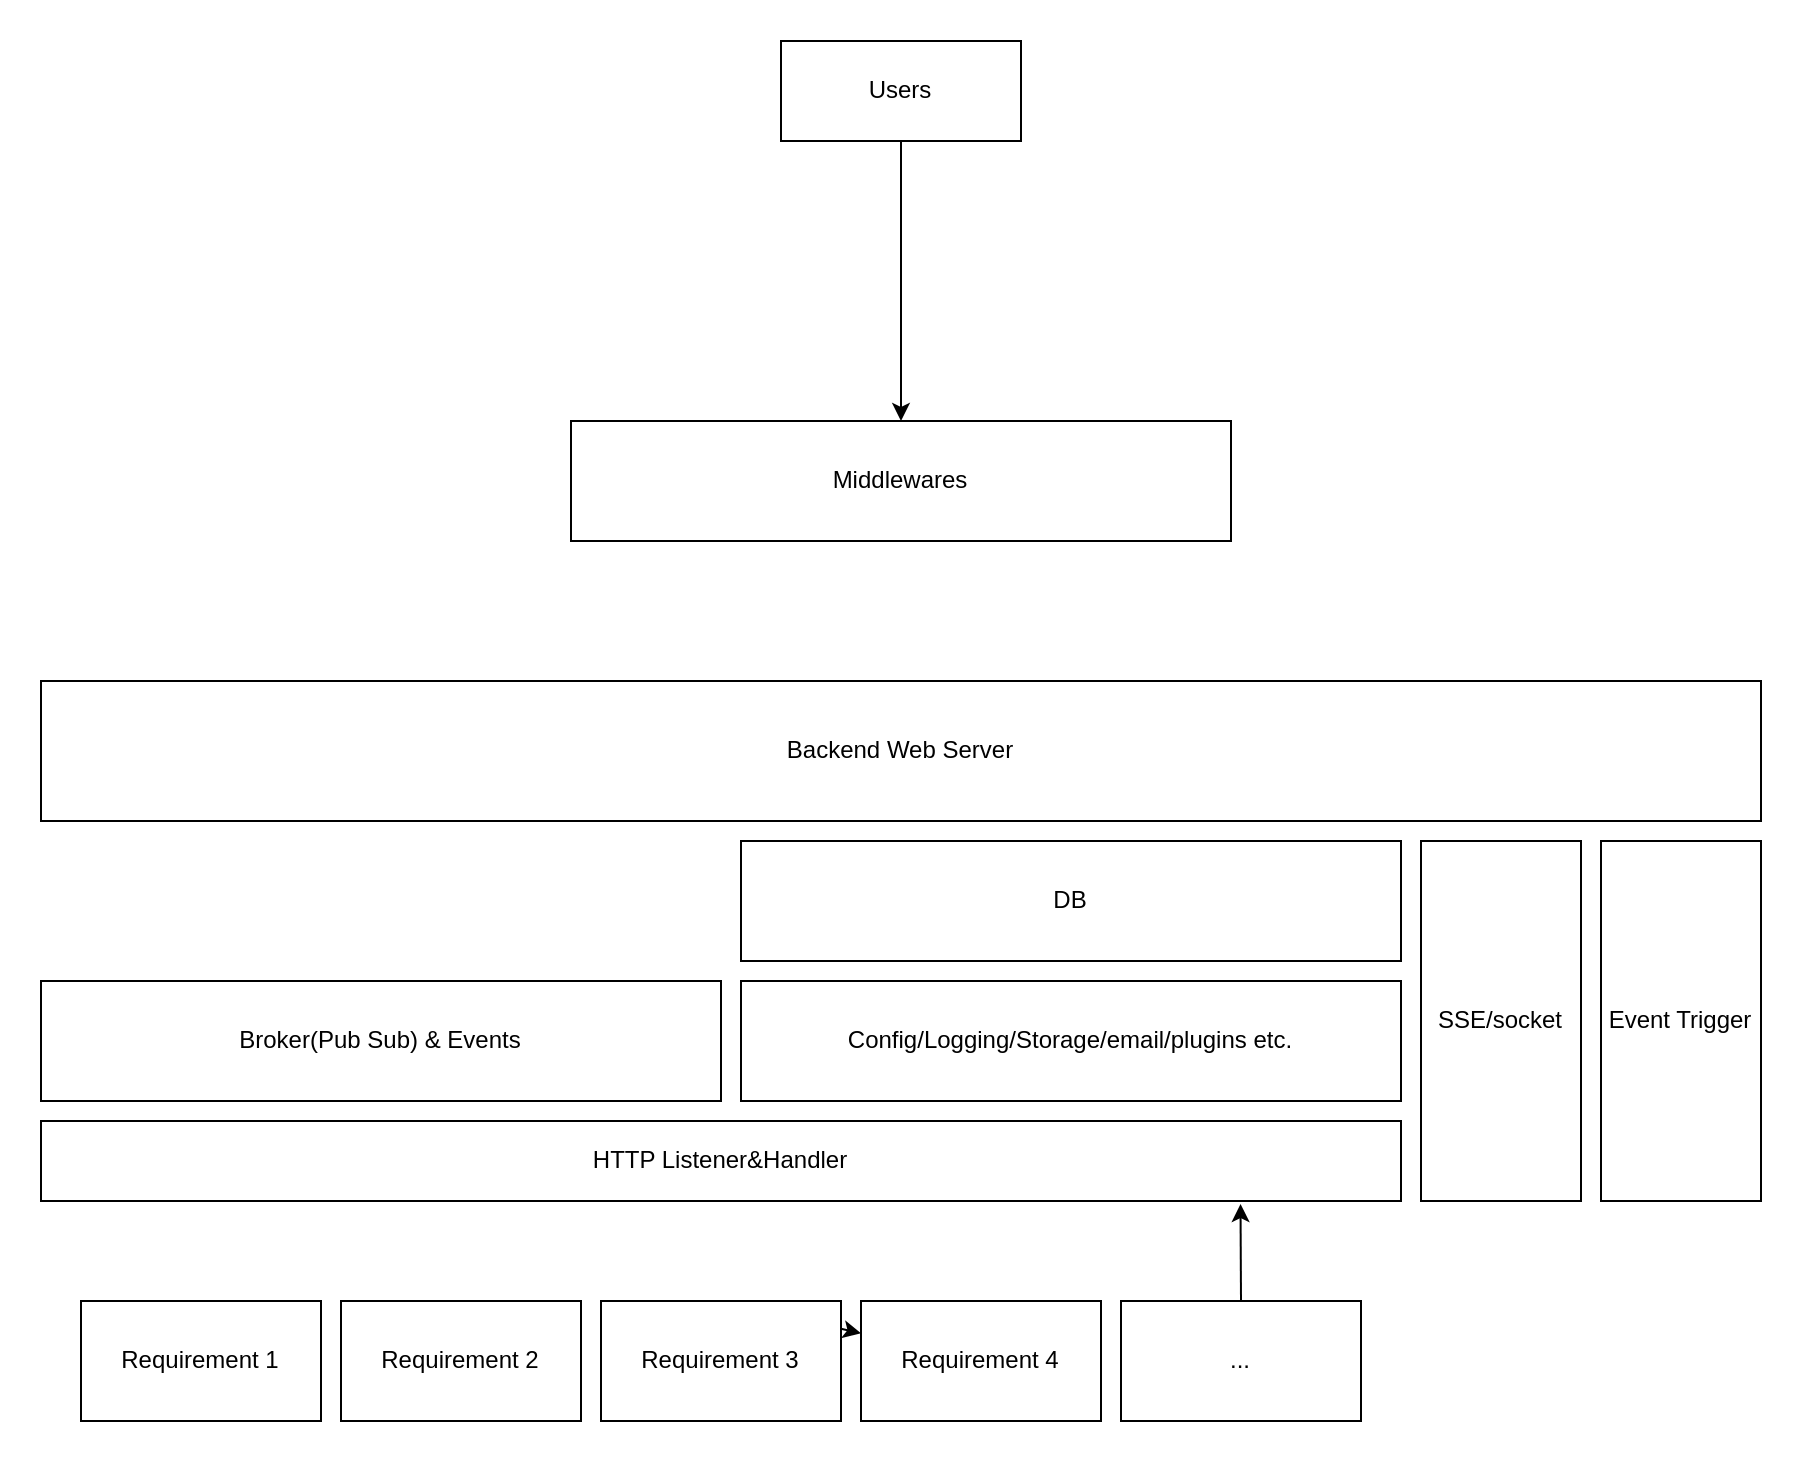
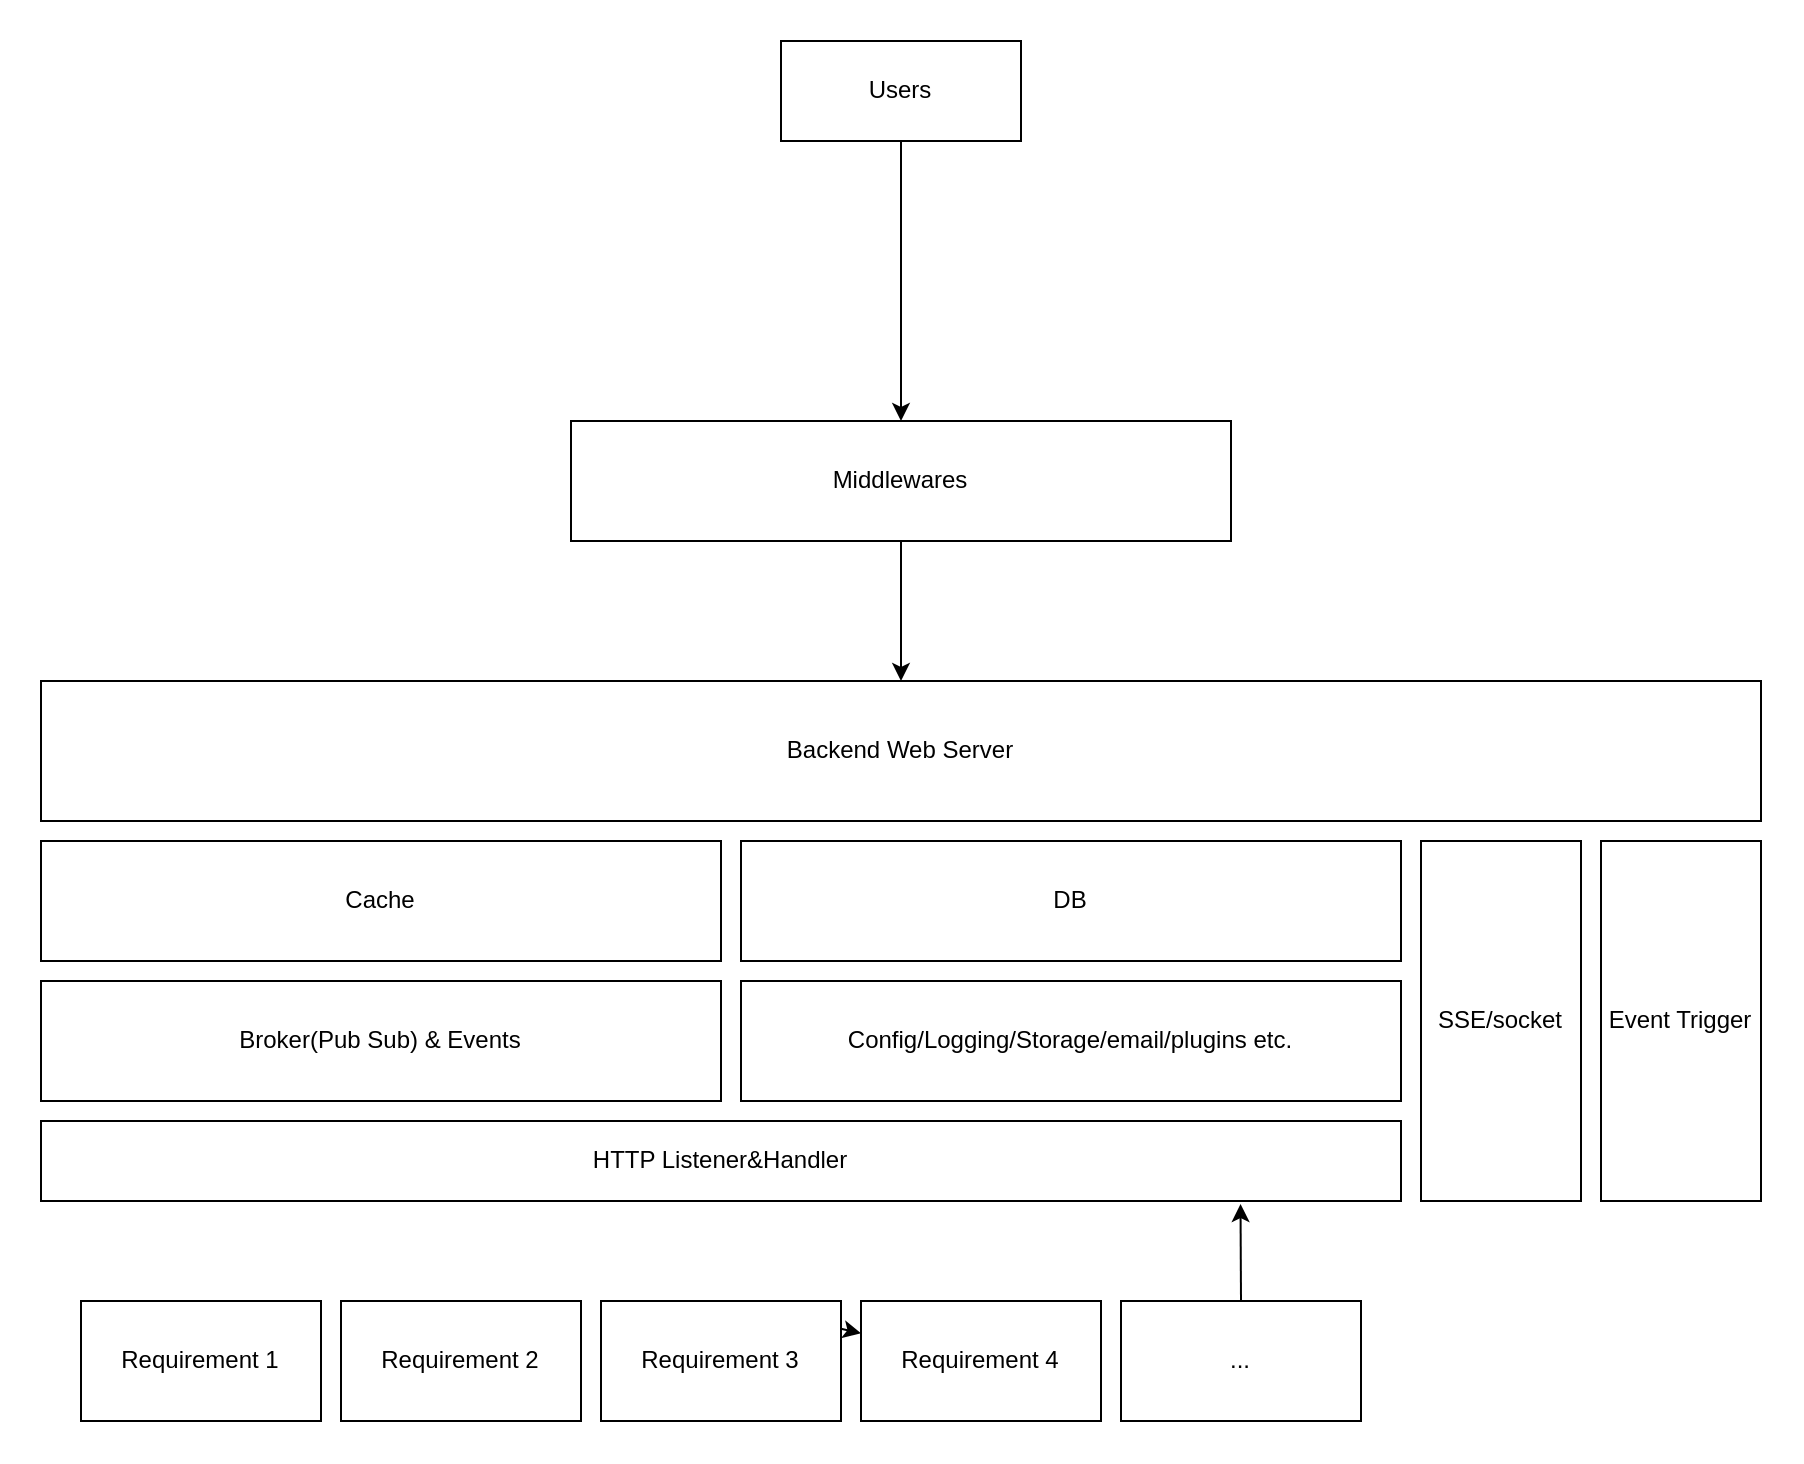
none -> (901, 604)
none -> (381, 901)
